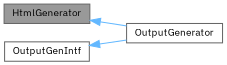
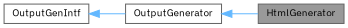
(114, 24) -> (245, 14)
